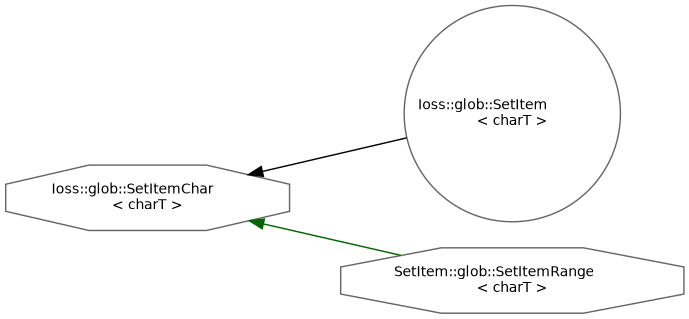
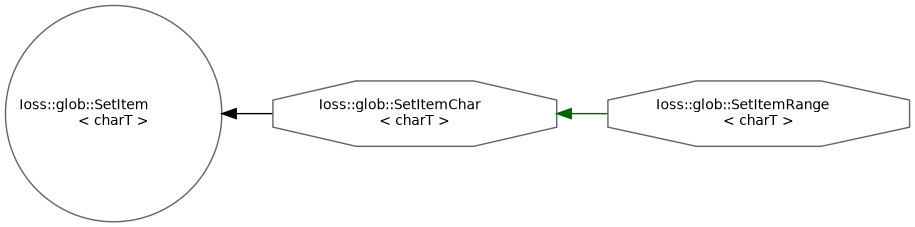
(335, 155) -> (254, 114)
(512, 281) -> (759, 114)
